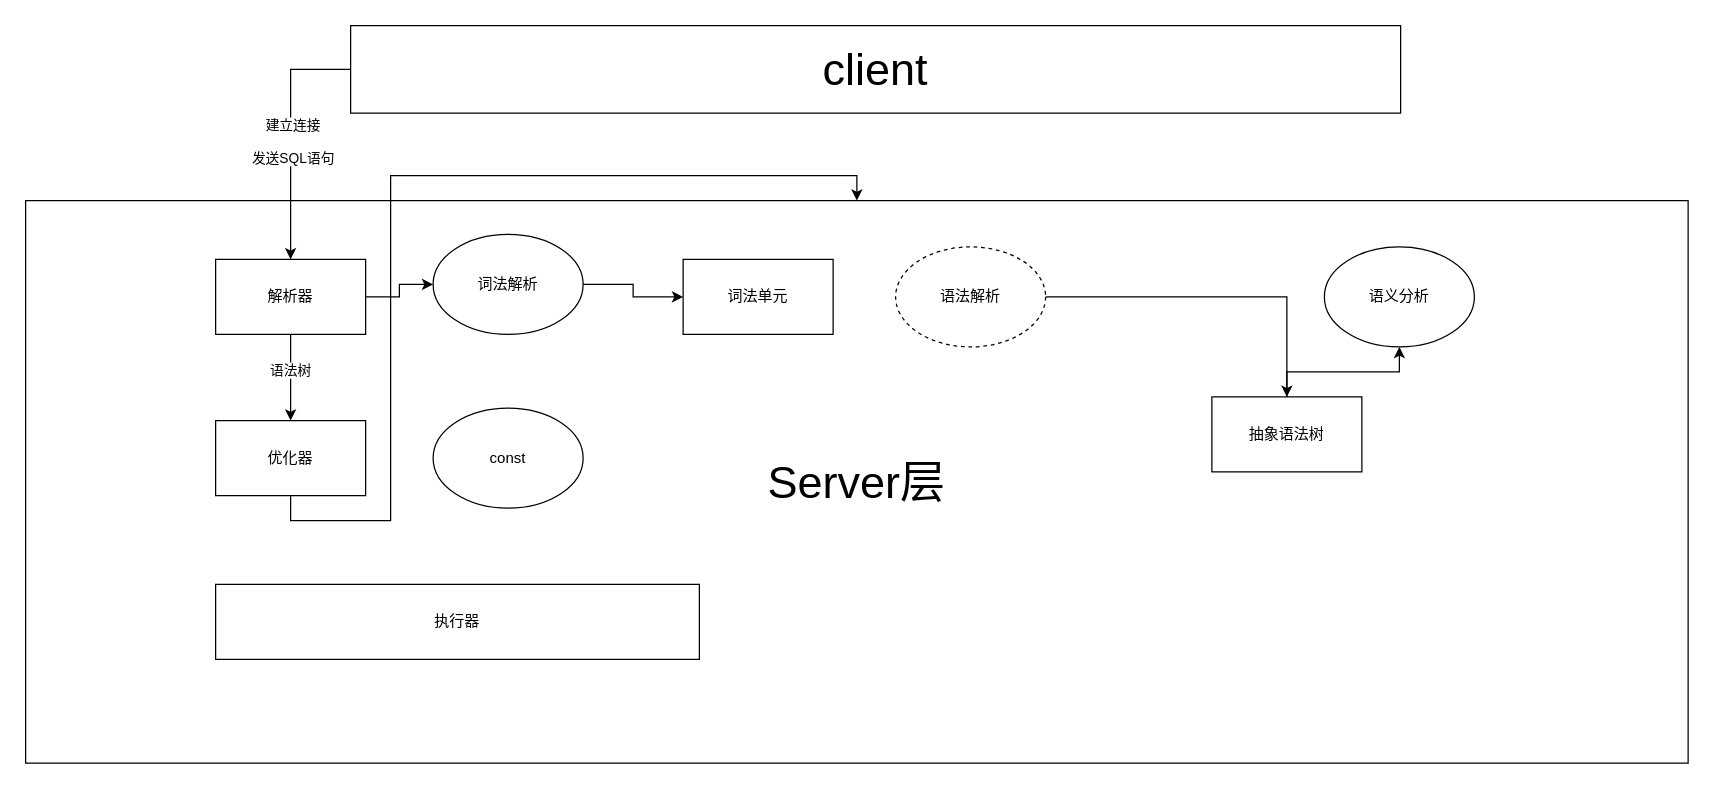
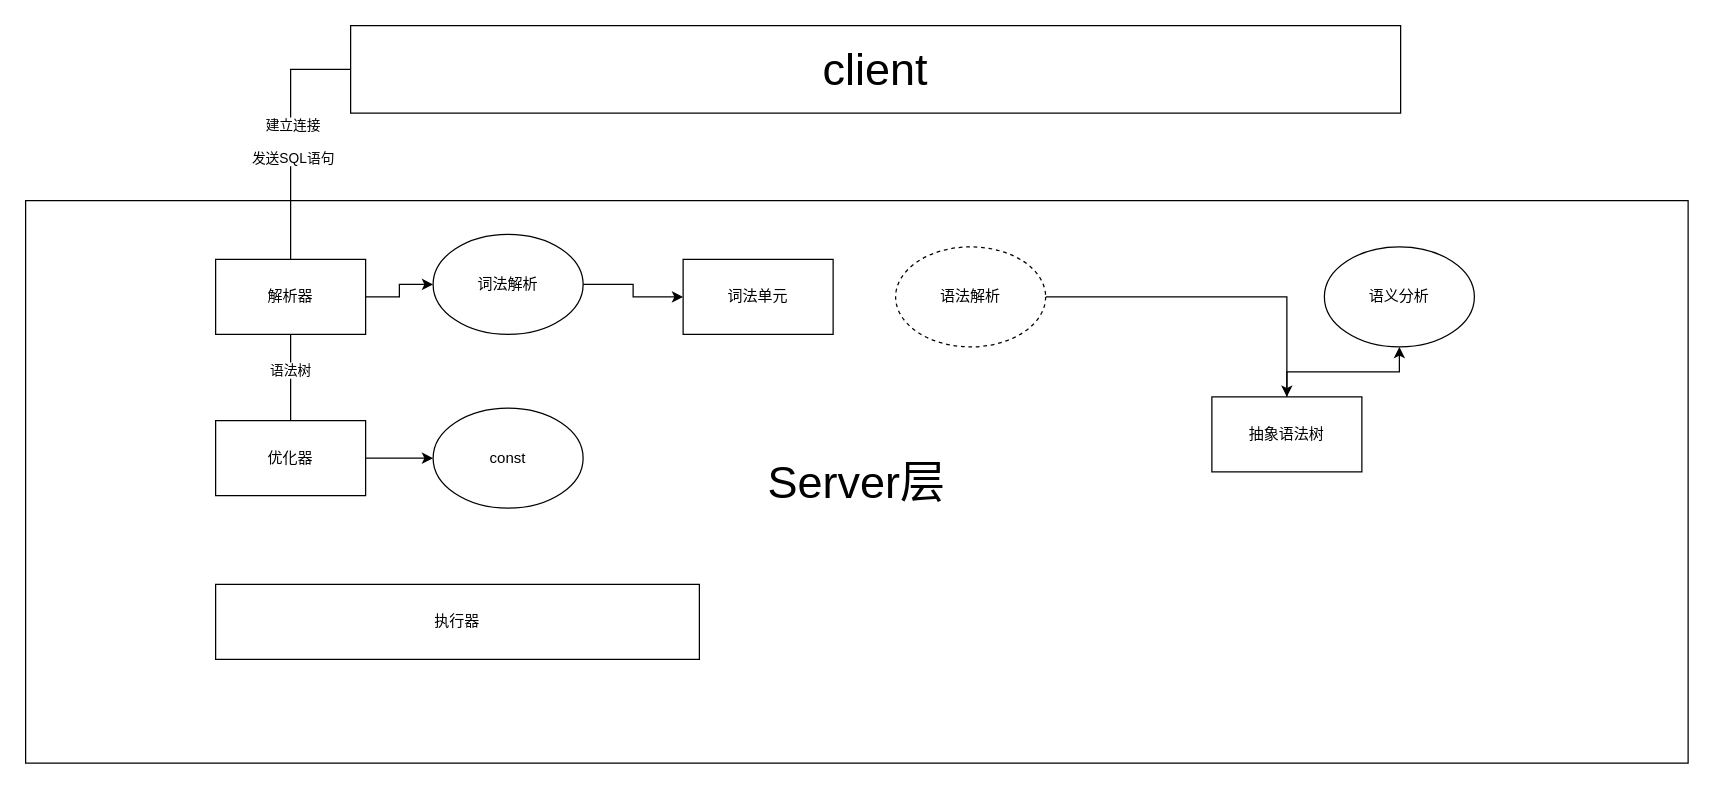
(397, 176) -> (395, 458)
(291, 249) -> (291, 252)
(291, 410) -> (291, 413)
